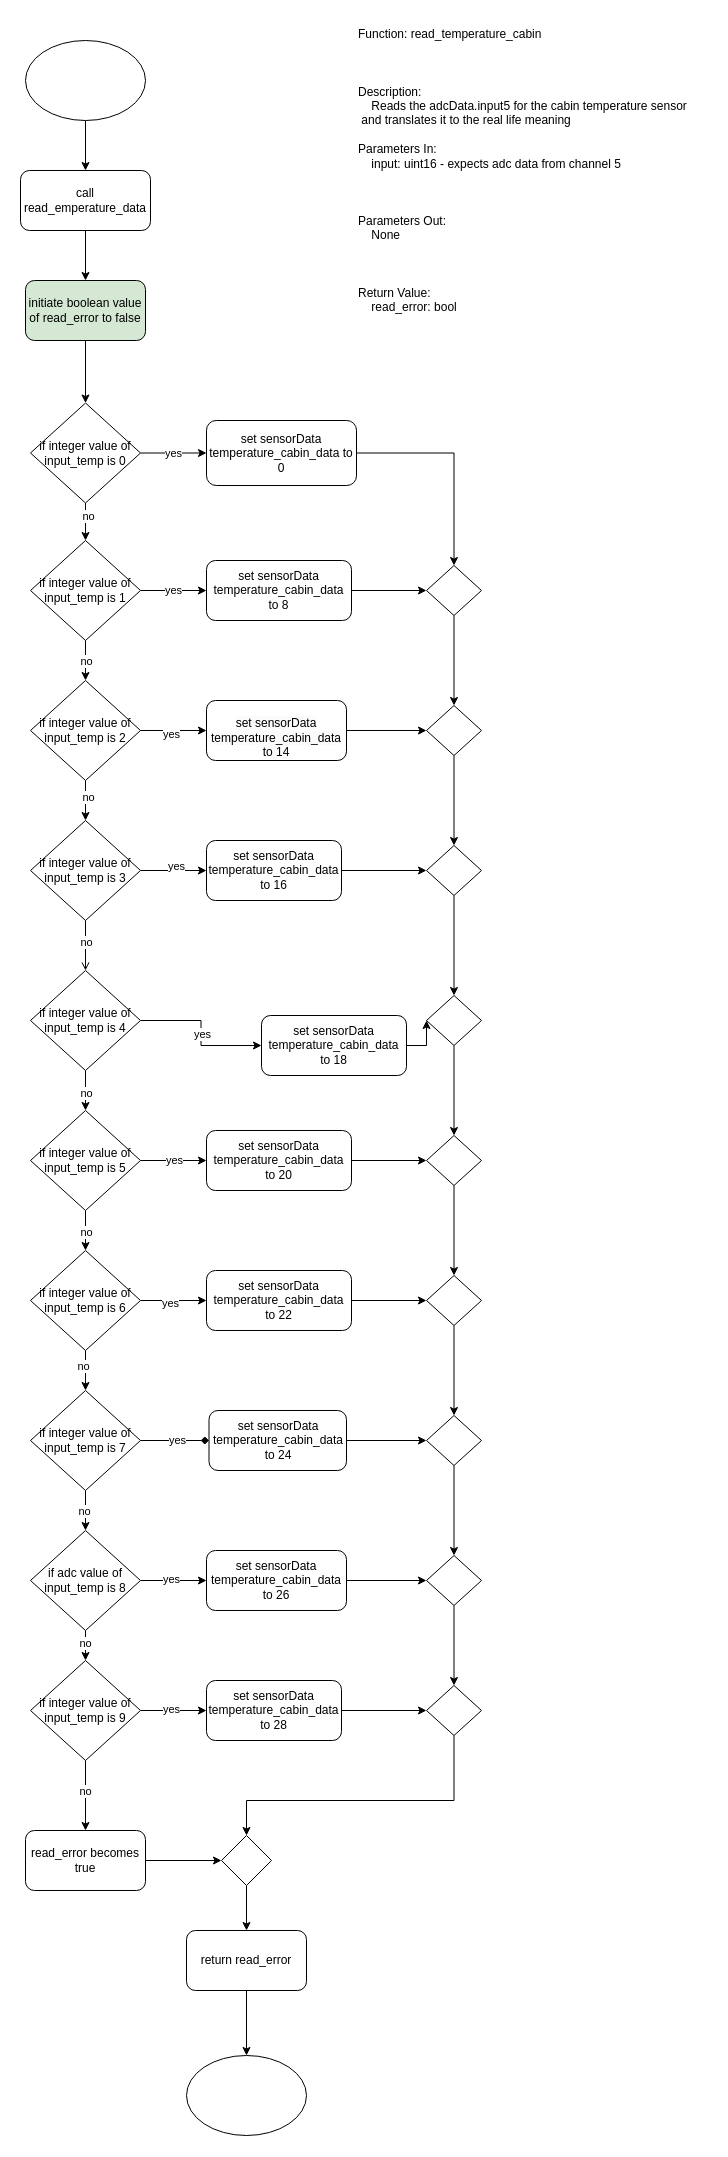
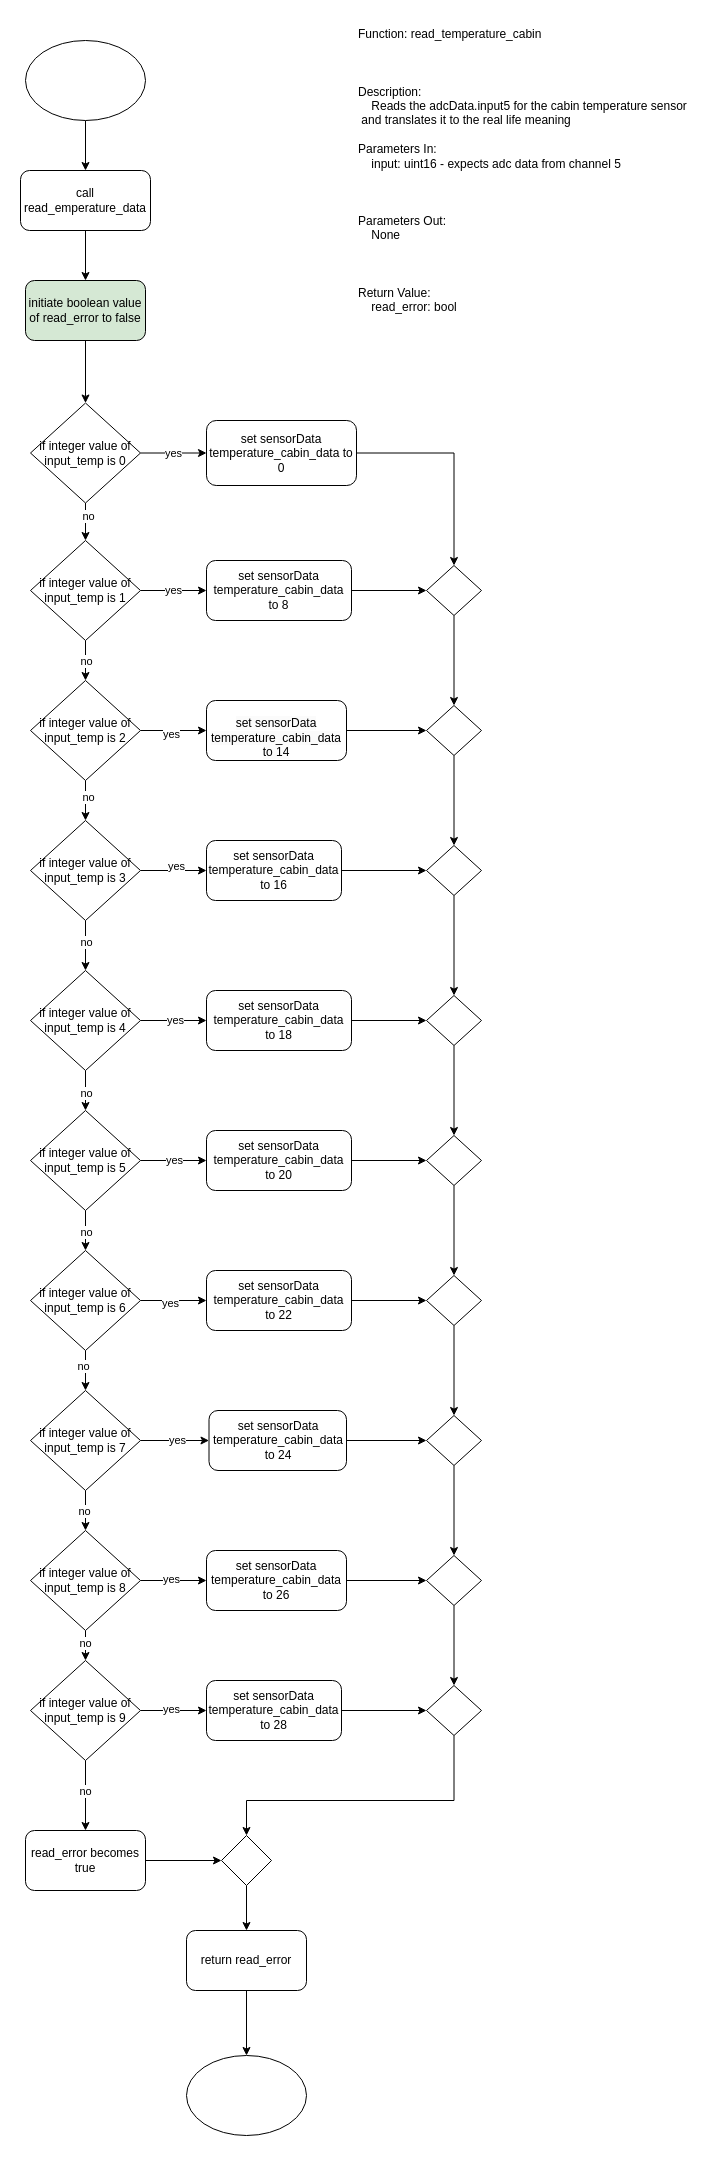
(86, 963) -> (86, 962)
(334, 1046) -> (279, 1021)
(200, 1441) -> (201, 1441)
(86, 1581) -> (86, 1581)
